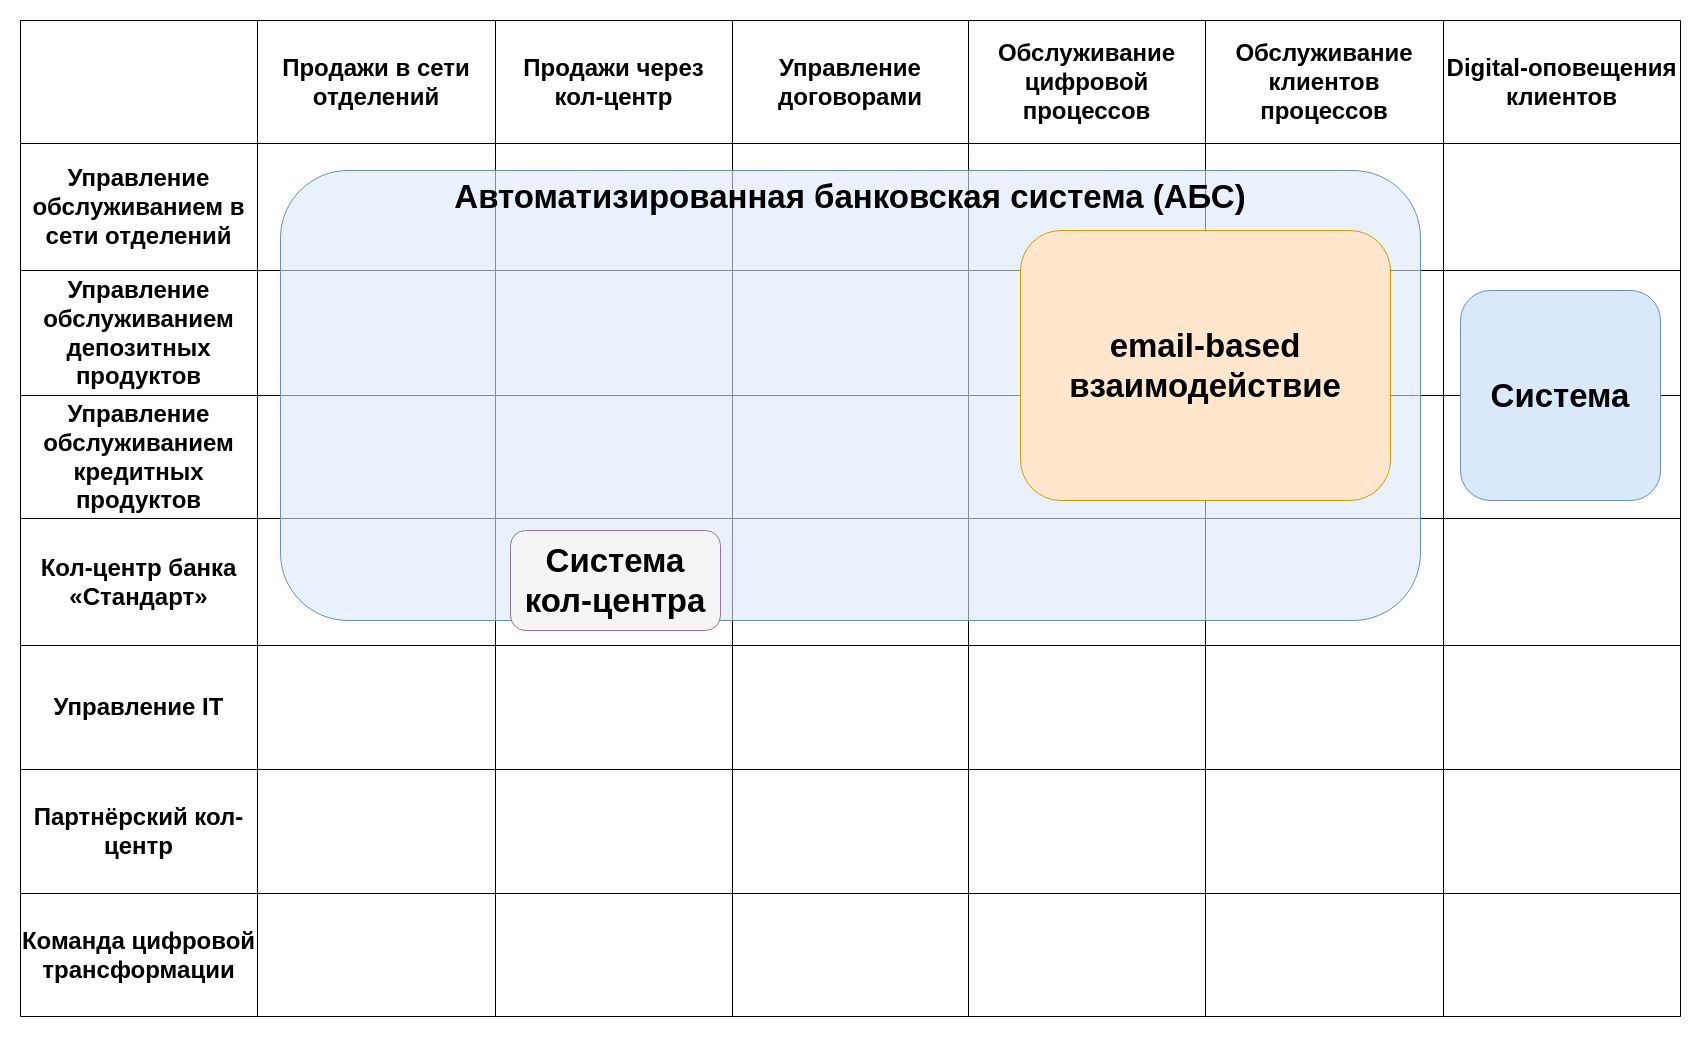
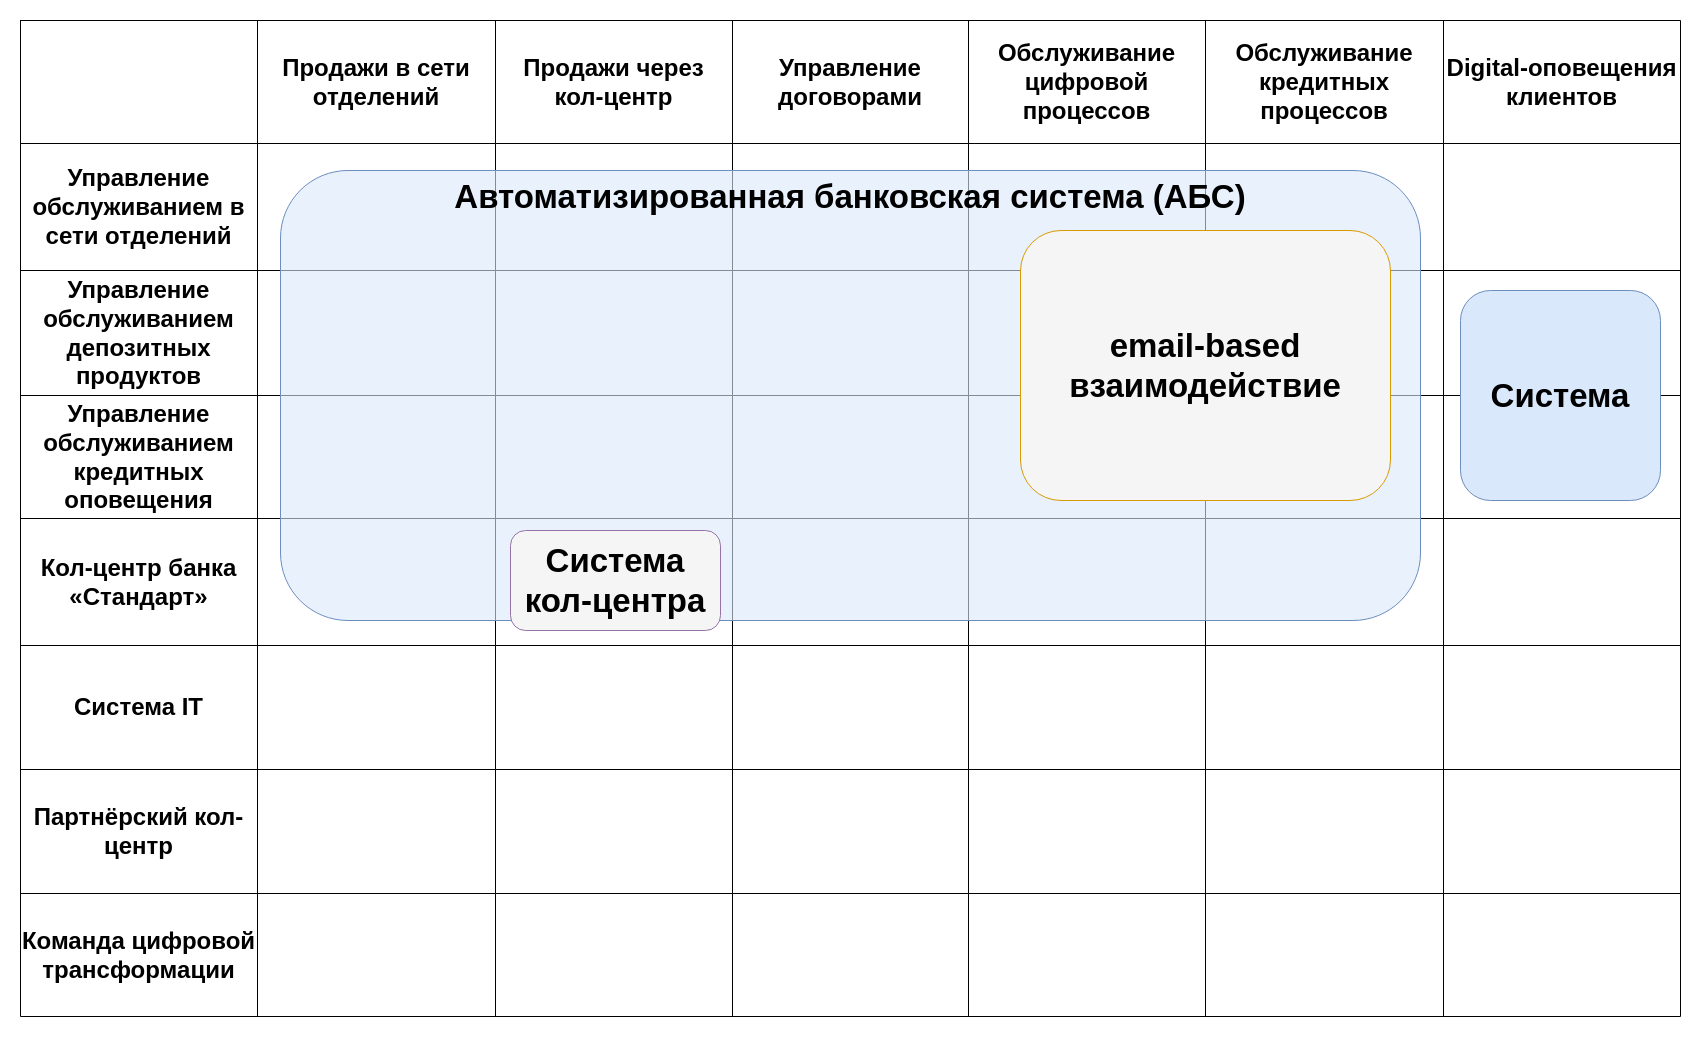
(1325, 83) -> (1325, 83)
(1206, 366) -> (1206, 366)
(139, 458) -> (139, 458)
(139, 708) -> (139, 708)
